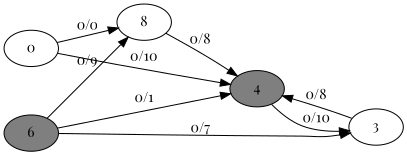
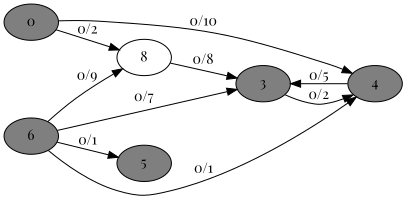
(88, 26) -> (88, 30)
(31, 48) -> (31, 22)
(198, 51) -> (199, 69)
(317, 95) -> (319, 95)
(317, 118) -> (319, 76)
(376, 127) -> (263, 84)
none -> (144, 163)
